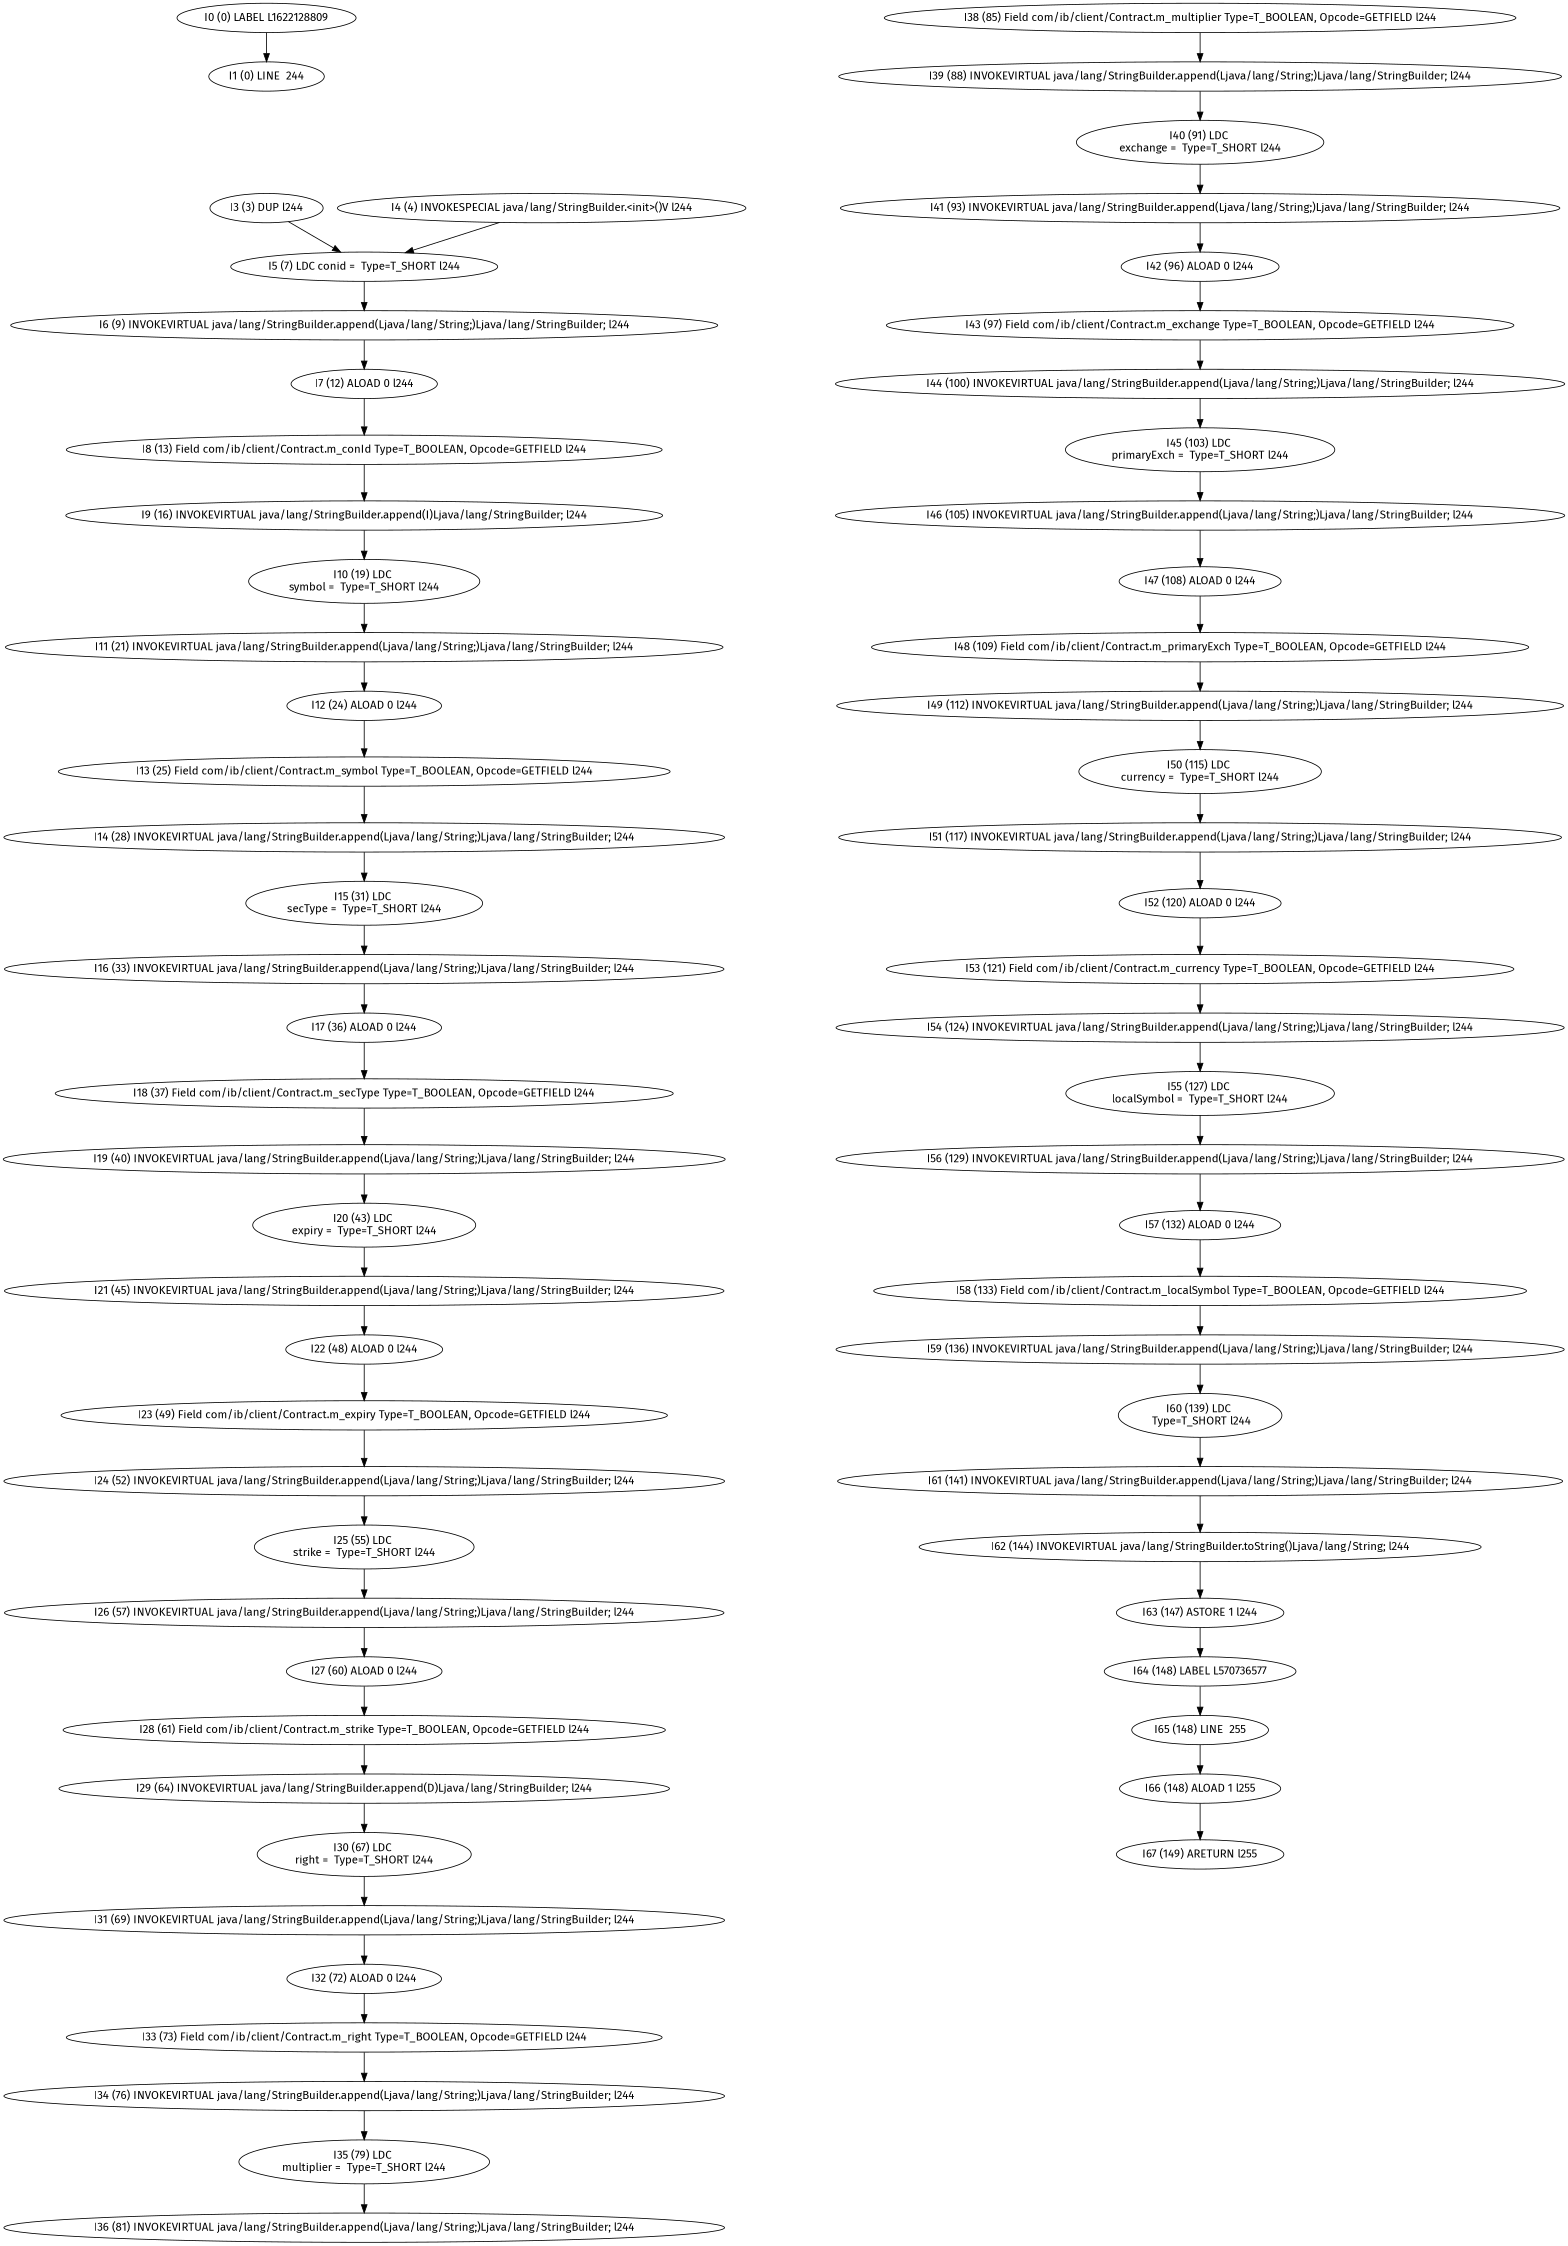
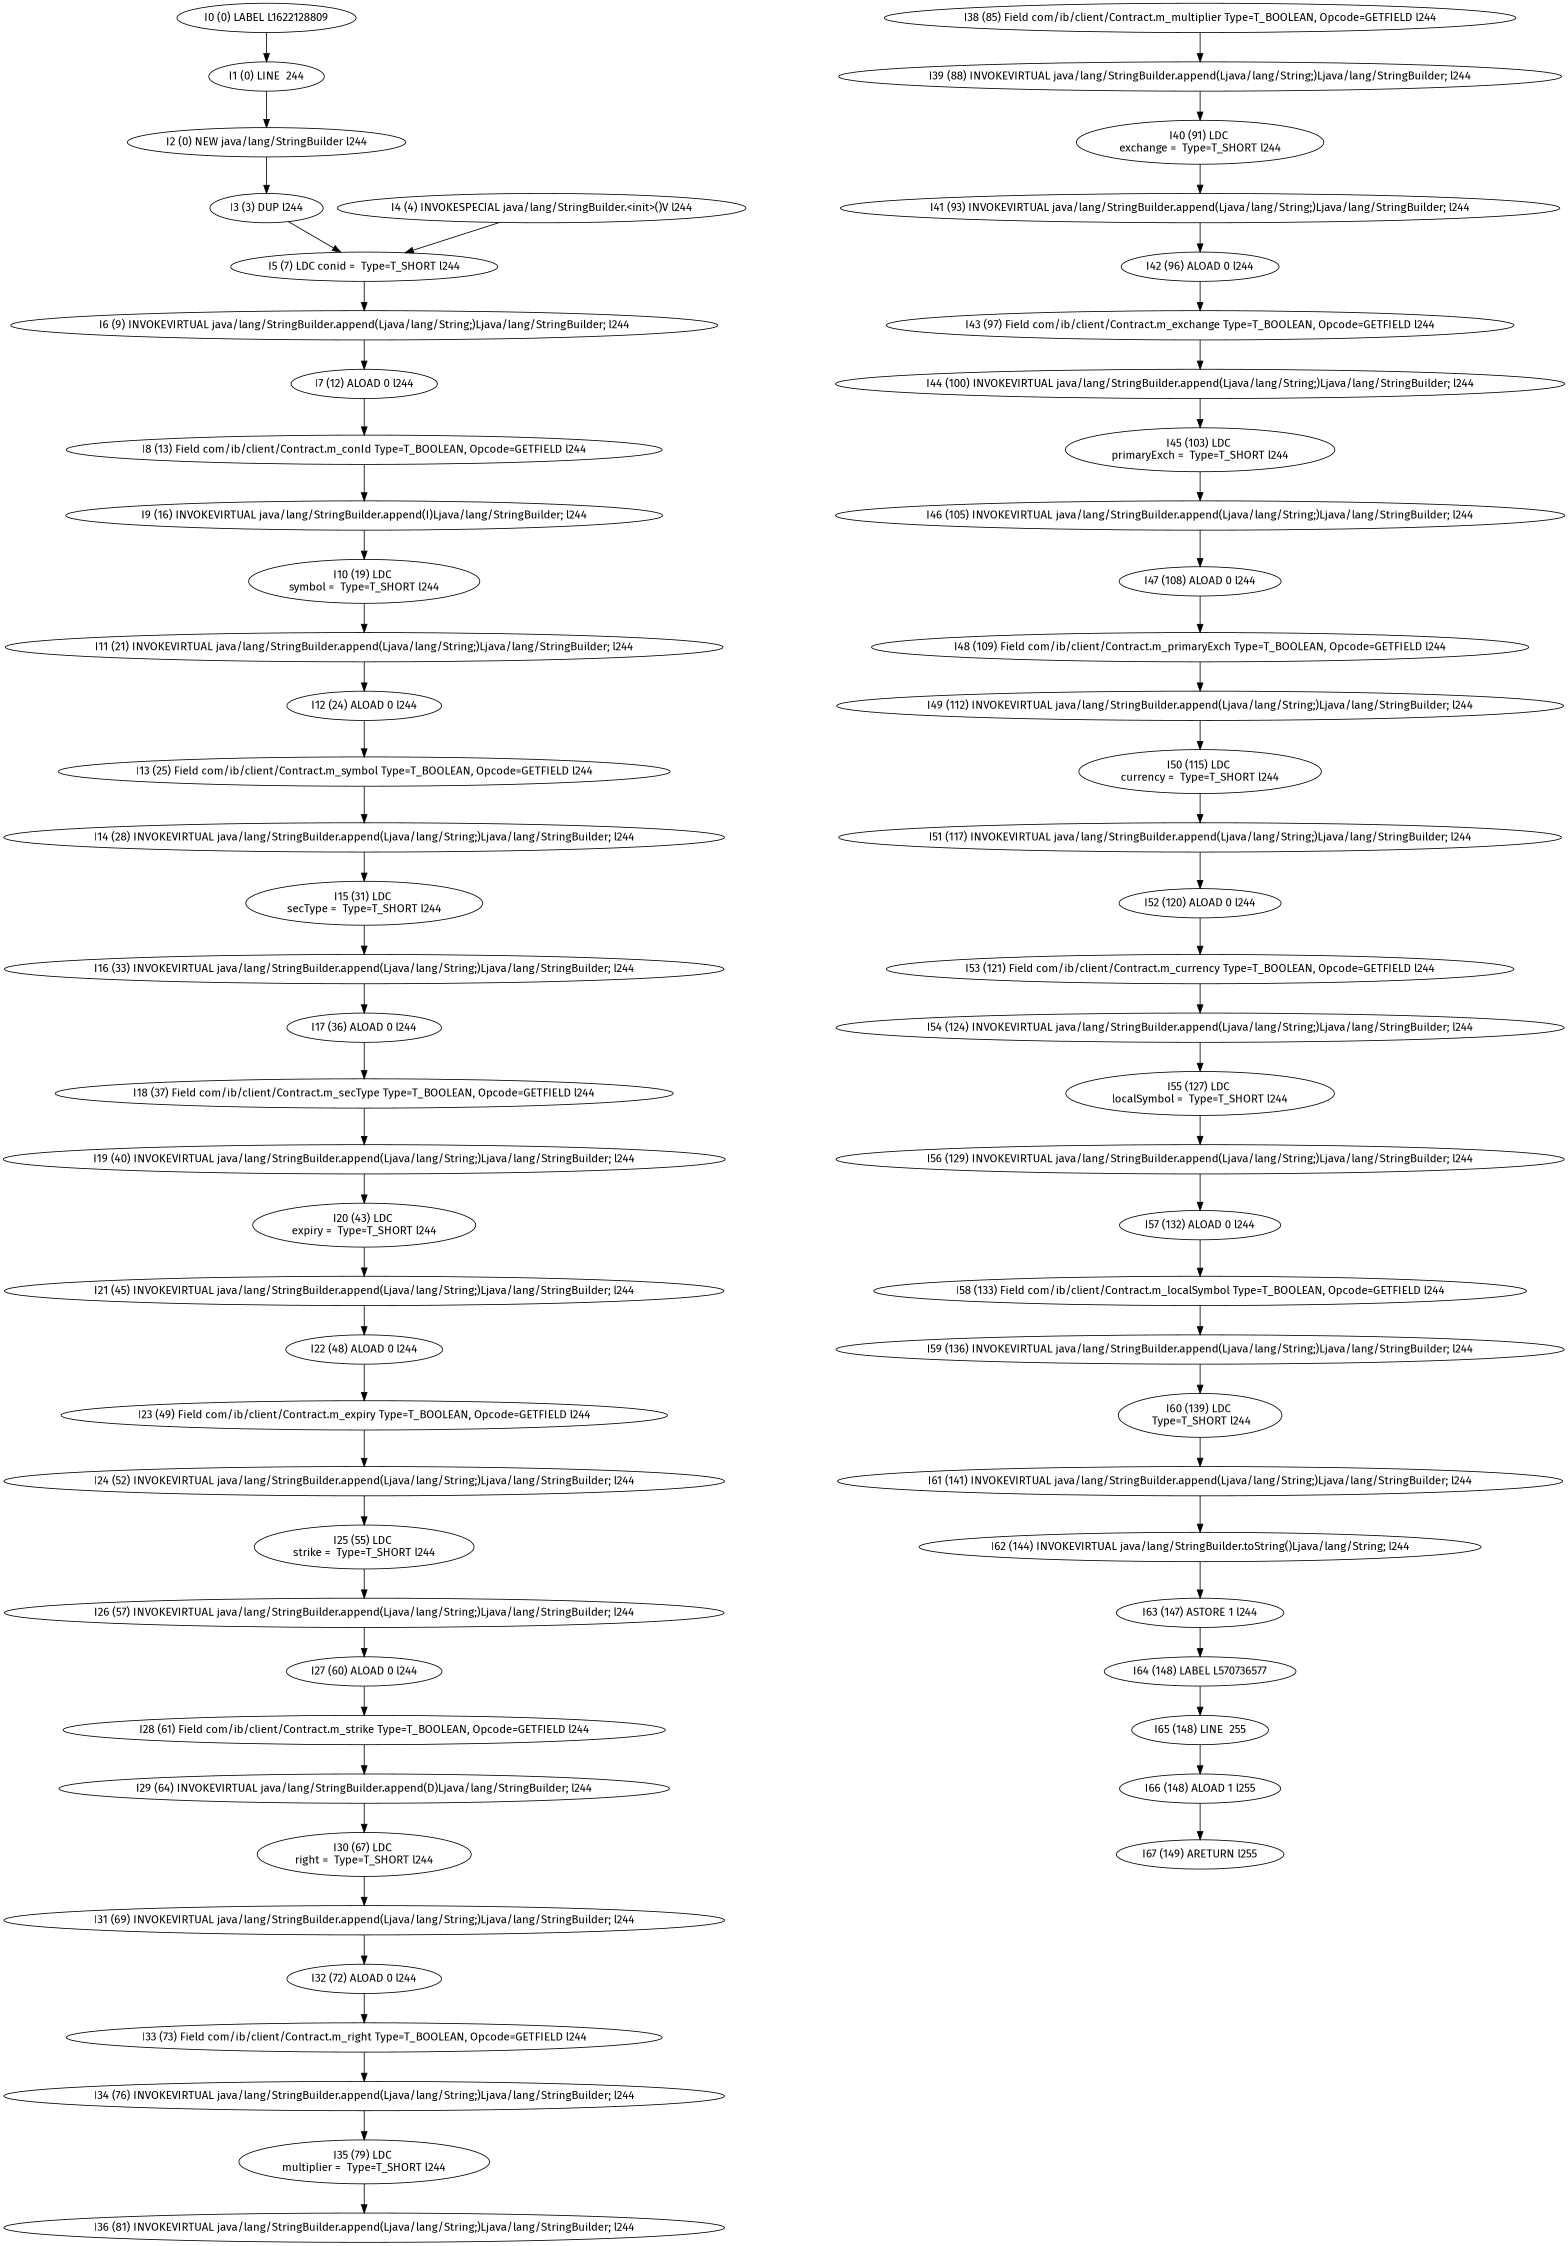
none -> (267, 142)
